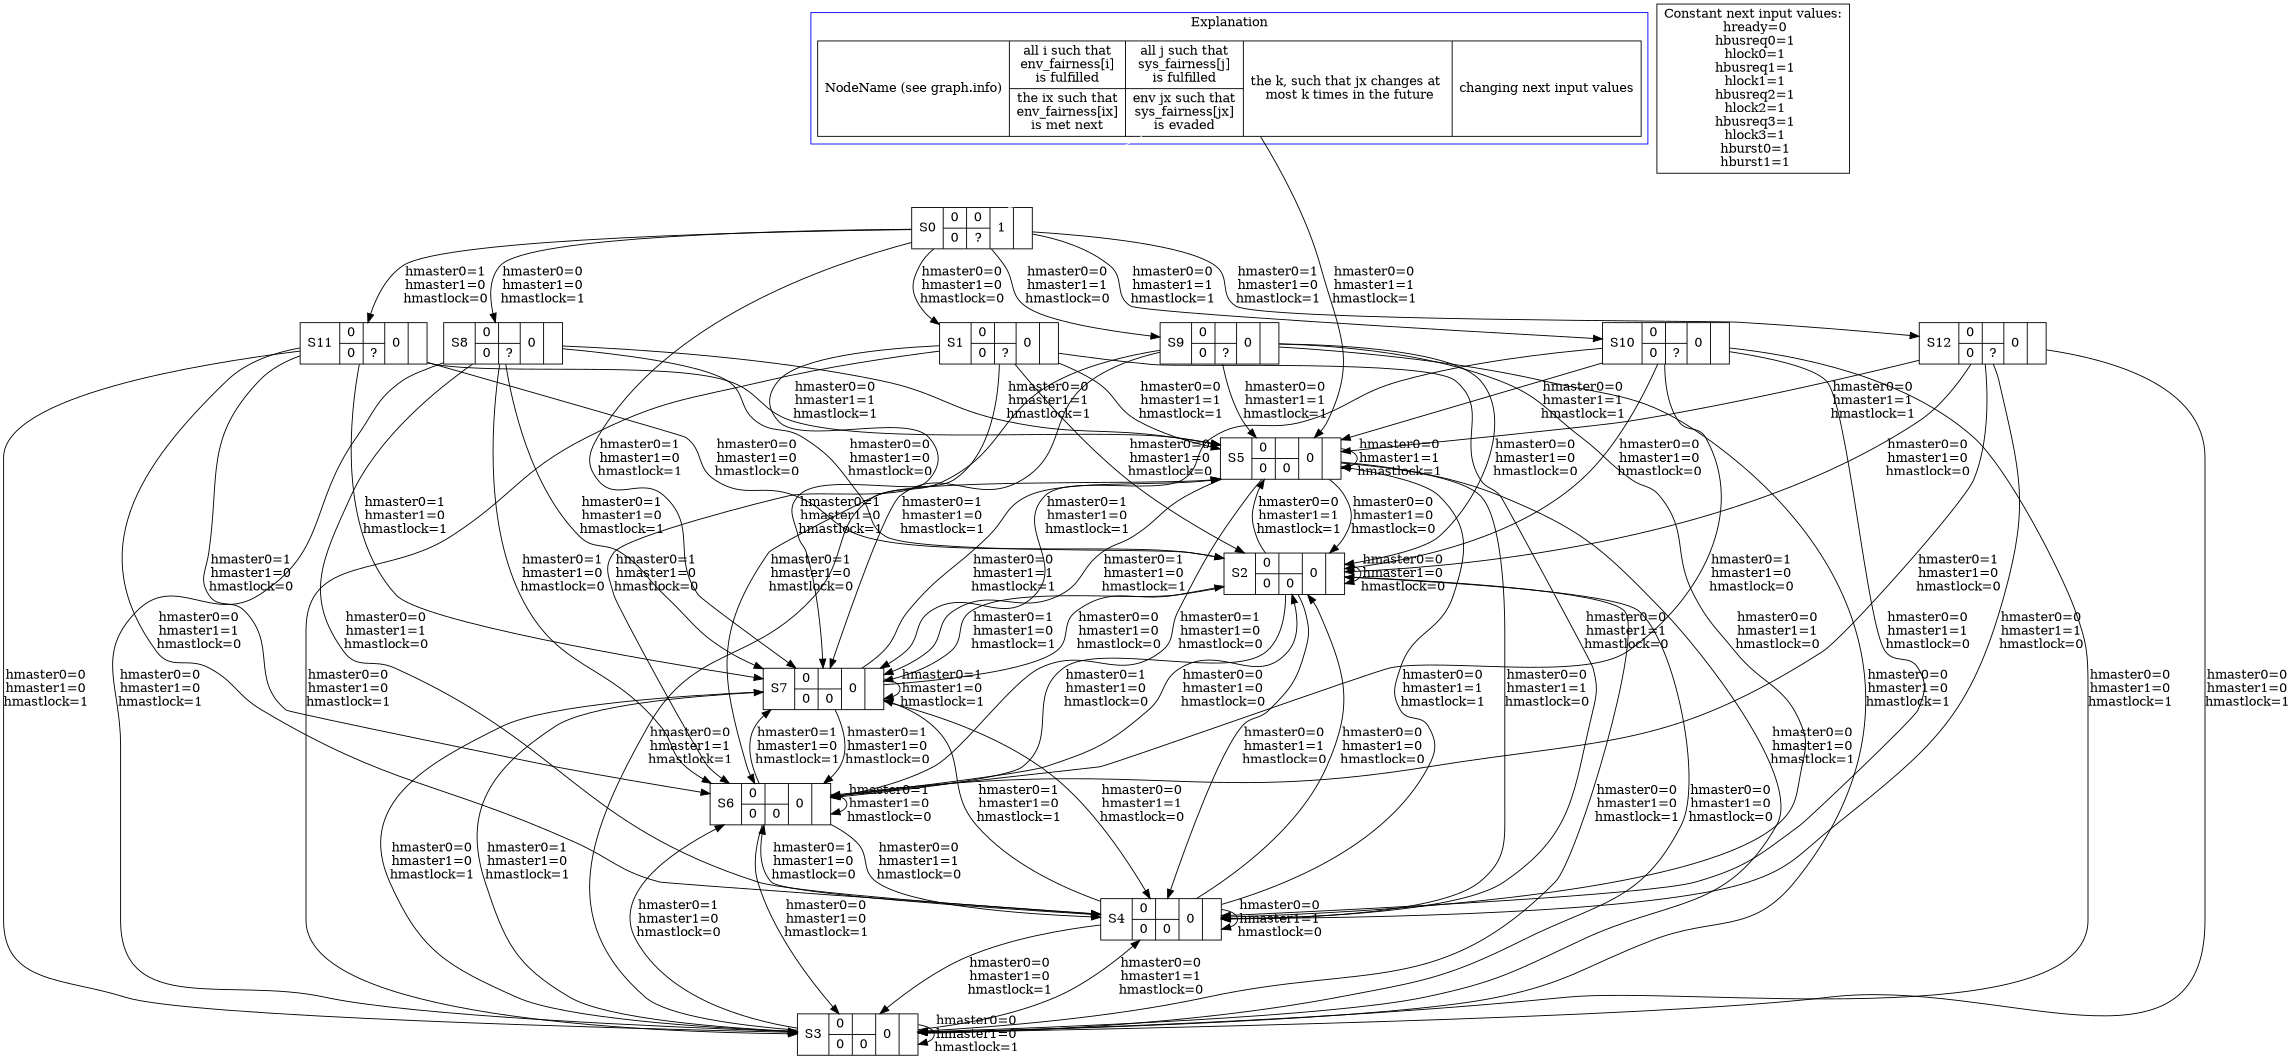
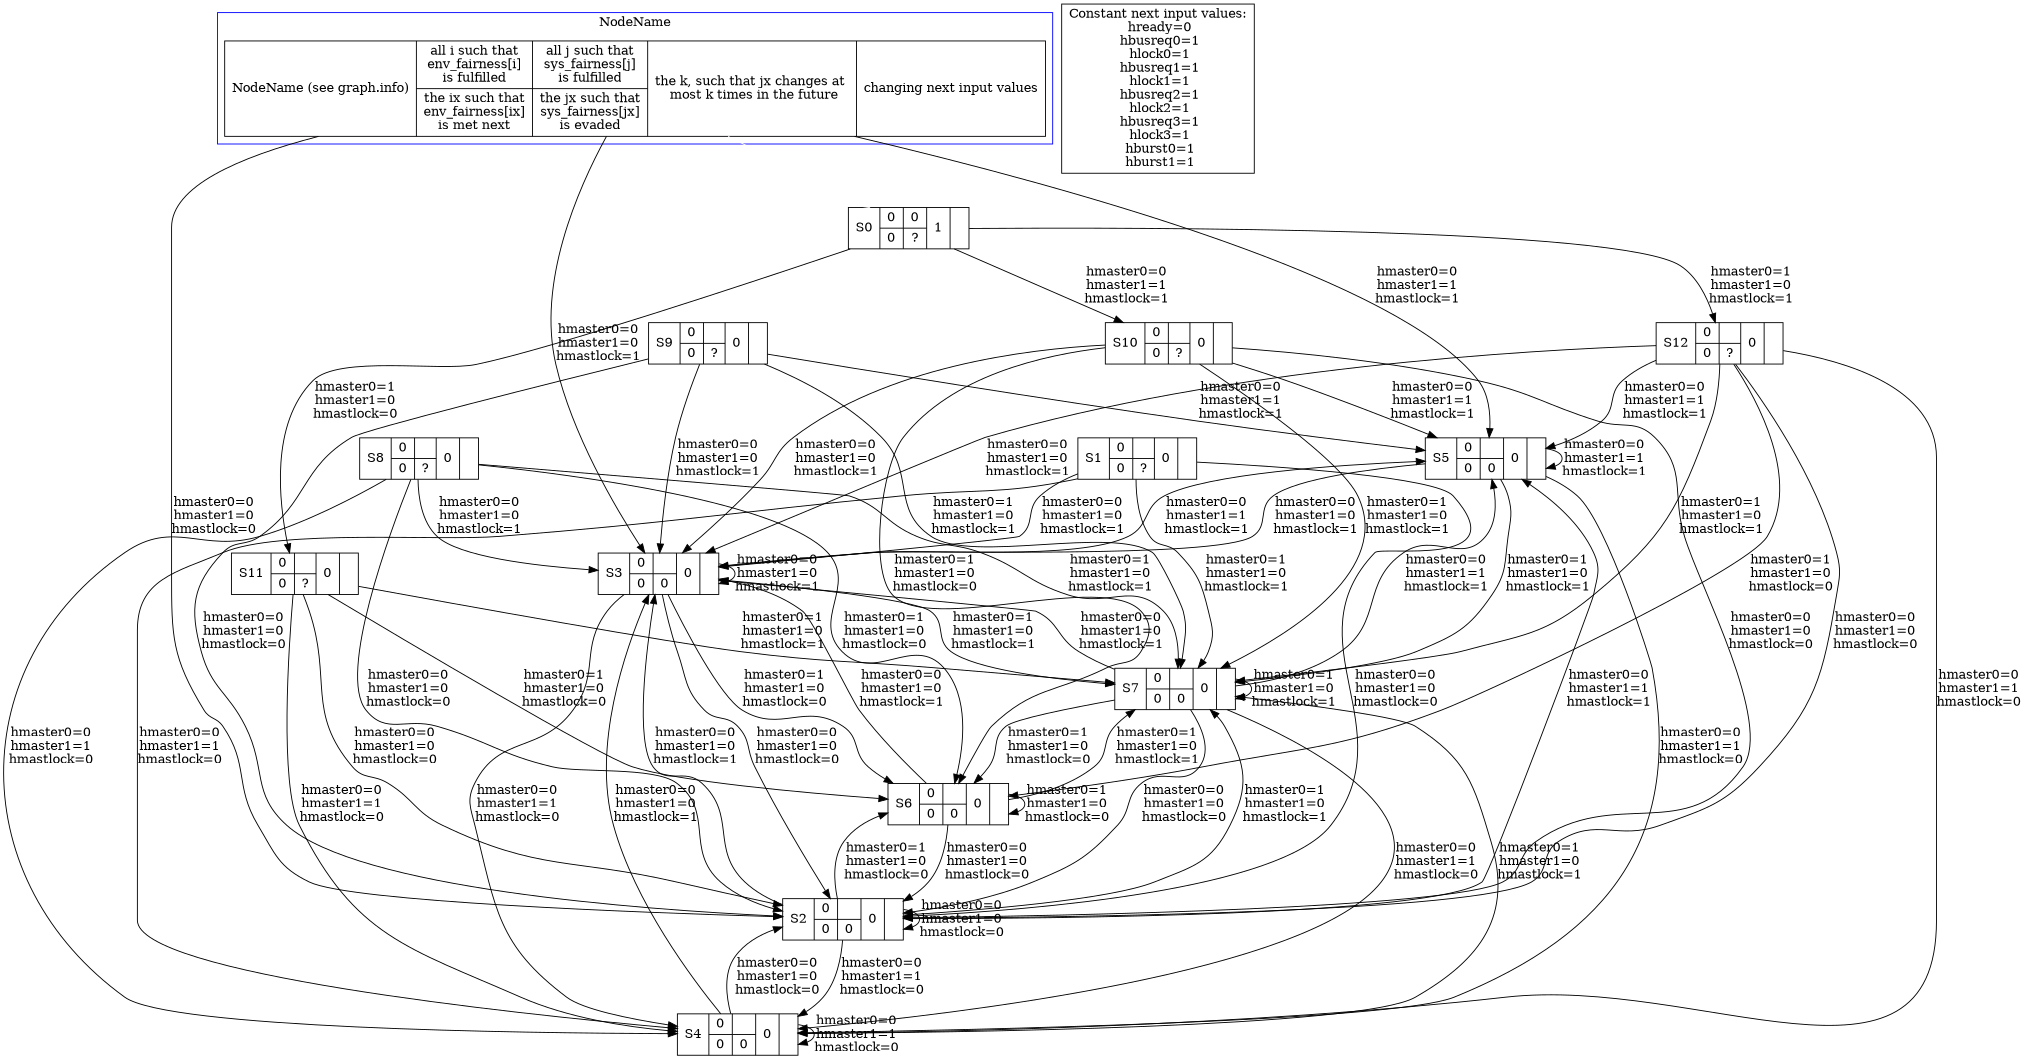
(1229, 23) -> (635, 23)
(1184, 99) -> (590, 99)
(563, 247) -> none
(913, 284) -> none
(1054, 318) -> none
(890, 383) -> none
(620, 407) -> (1555, 621)
(1129, 415) -> none
(813, 425) -> none
(846, 494) -> none
(849, 509) -> none
(1351, 511) -> (205, 712)
(1066, 661) -> none
(1399, 707) -> none
(1794, 711) -> none
(1815, 812) -> none
(901, 893) -> none
(910, 901) -> none
(6, 936) -> (552, 335)
